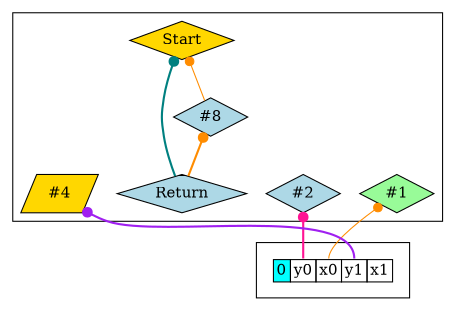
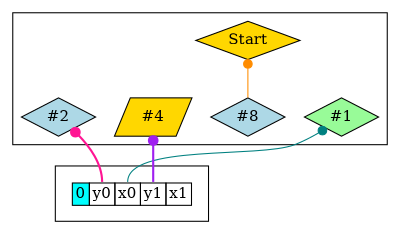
(182, 194) -> none
(348, 231) -> (220, 153)
